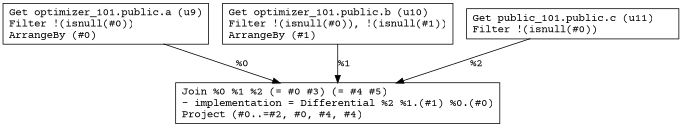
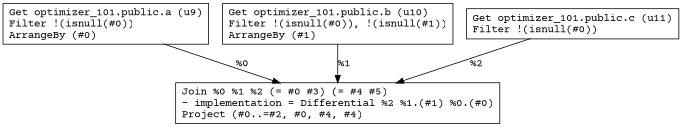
(573, 24) -> (573, 24)
